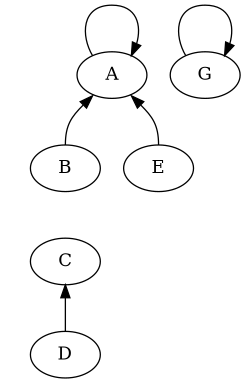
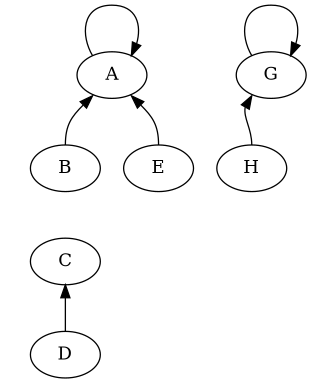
none -> (252, 168)
